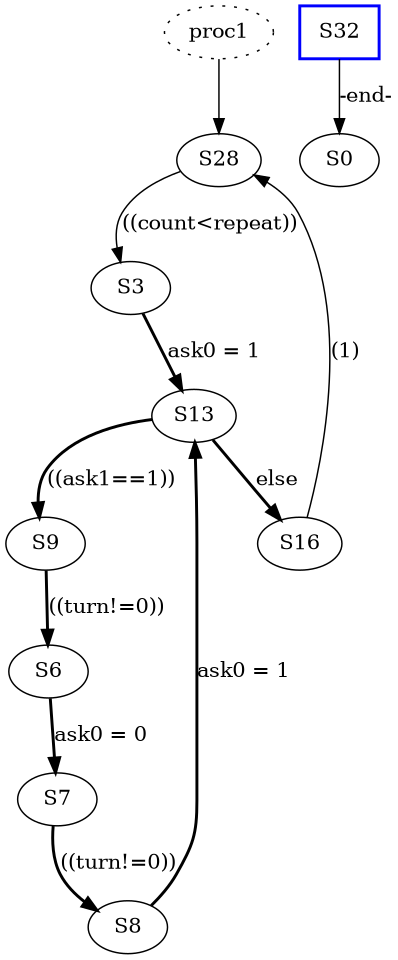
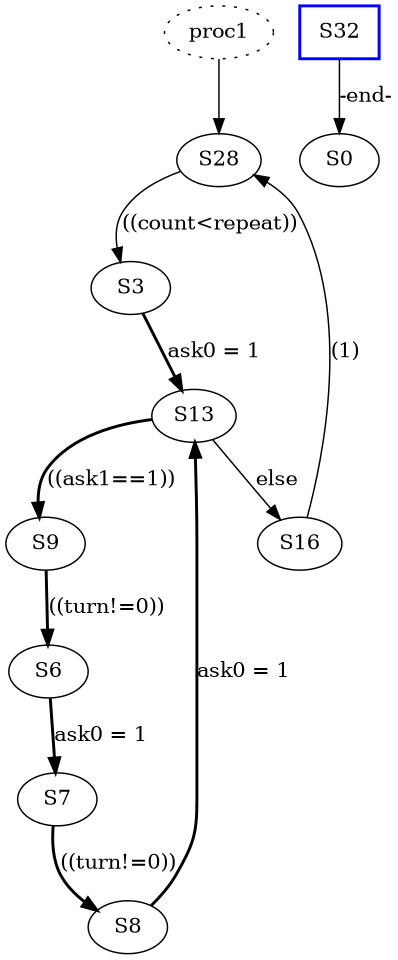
(242, 474) -> (242, 474)
(101, 735) -> (101, 735)
